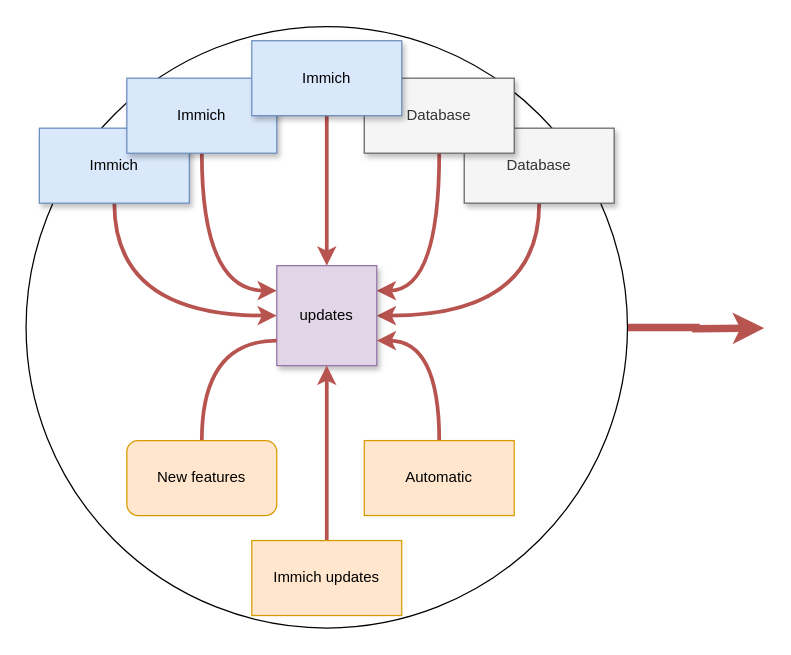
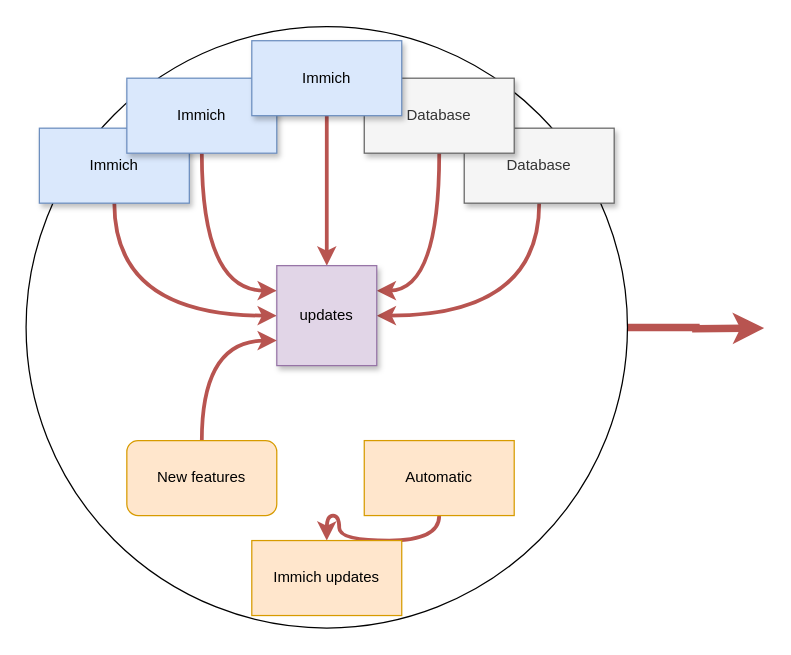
(228, 357) -> (221, 361)
(433, 382) -> (384, 541)
(327, 447) -> none
